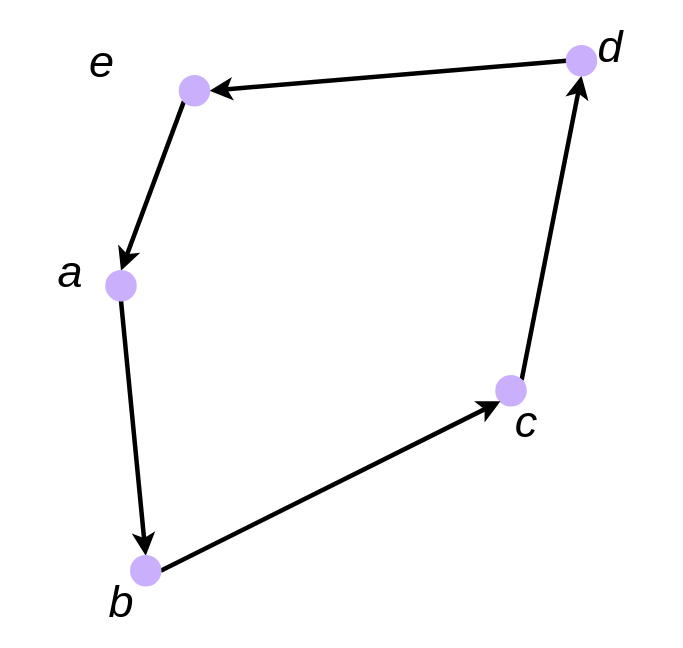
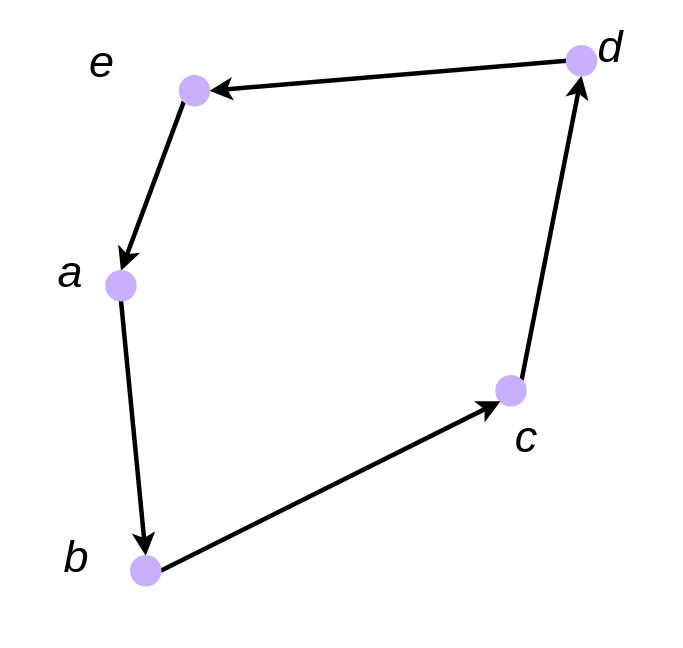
(527, 421) -> (527, 436)
(121, 601) -> (76, 556)
